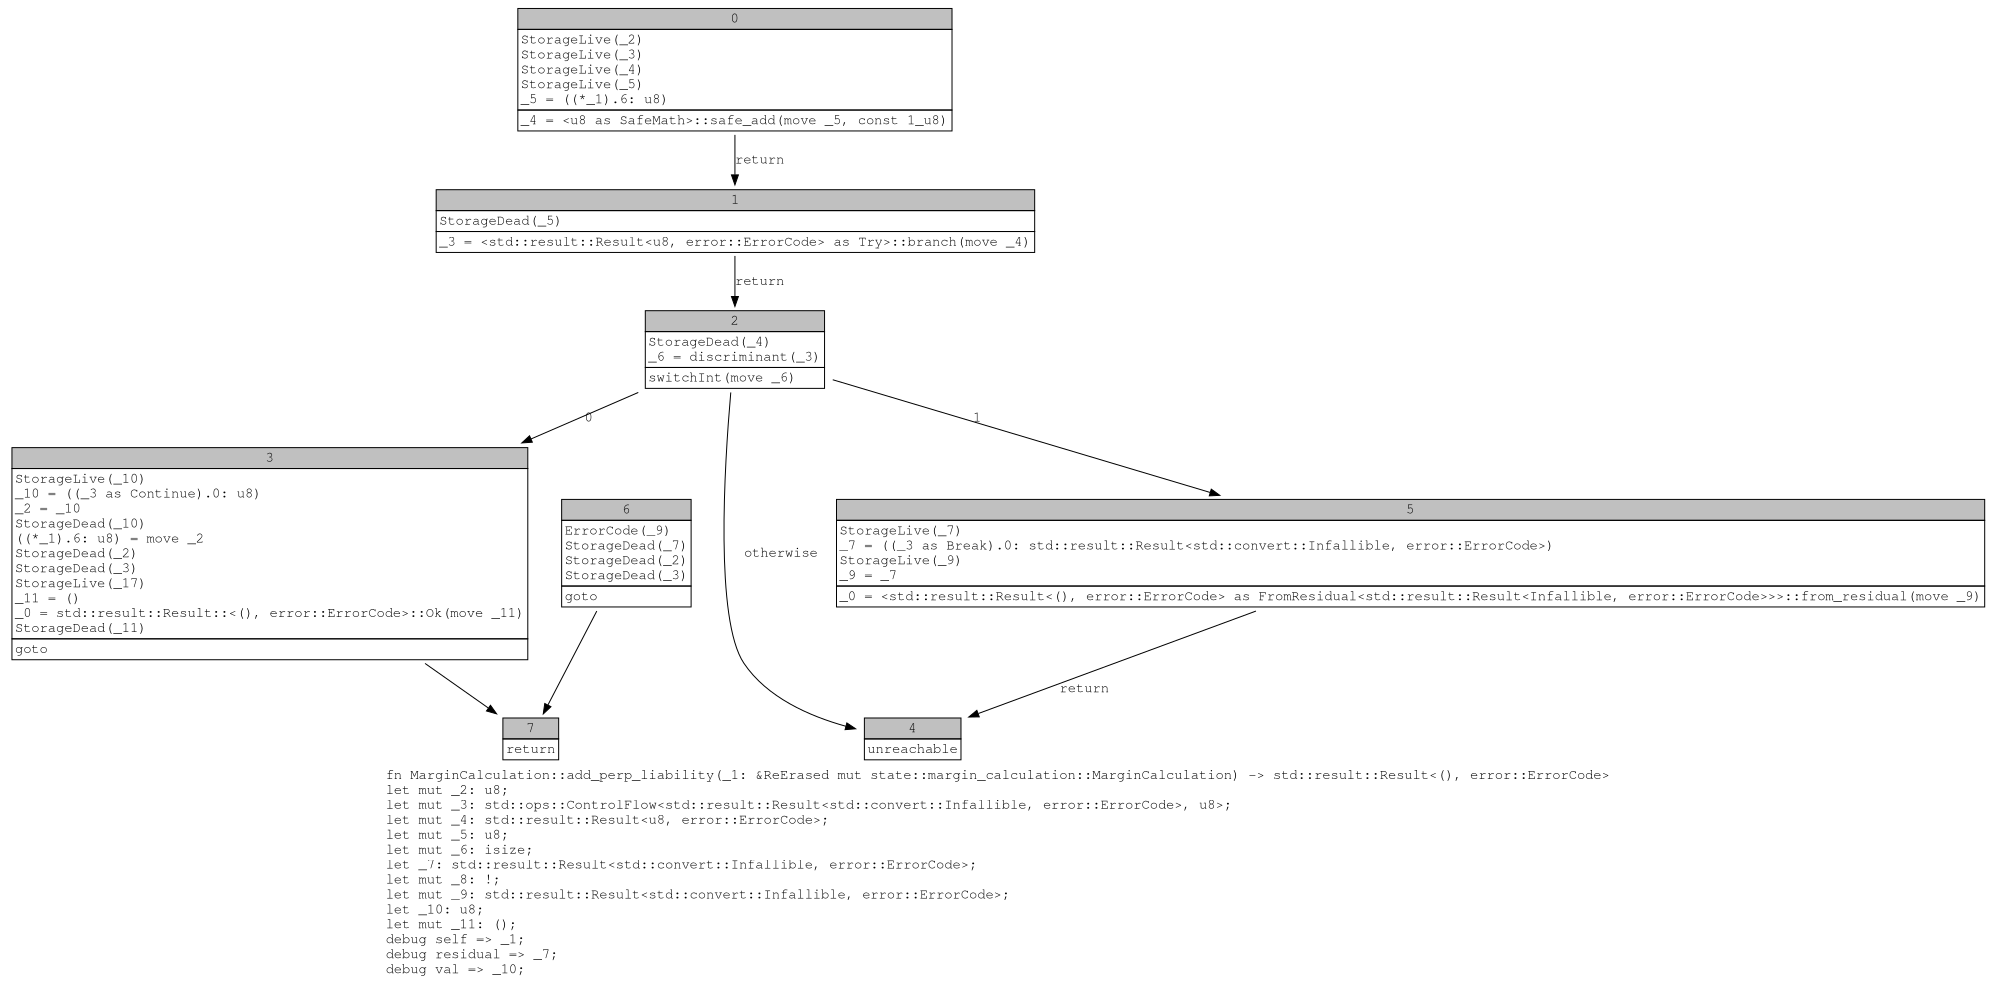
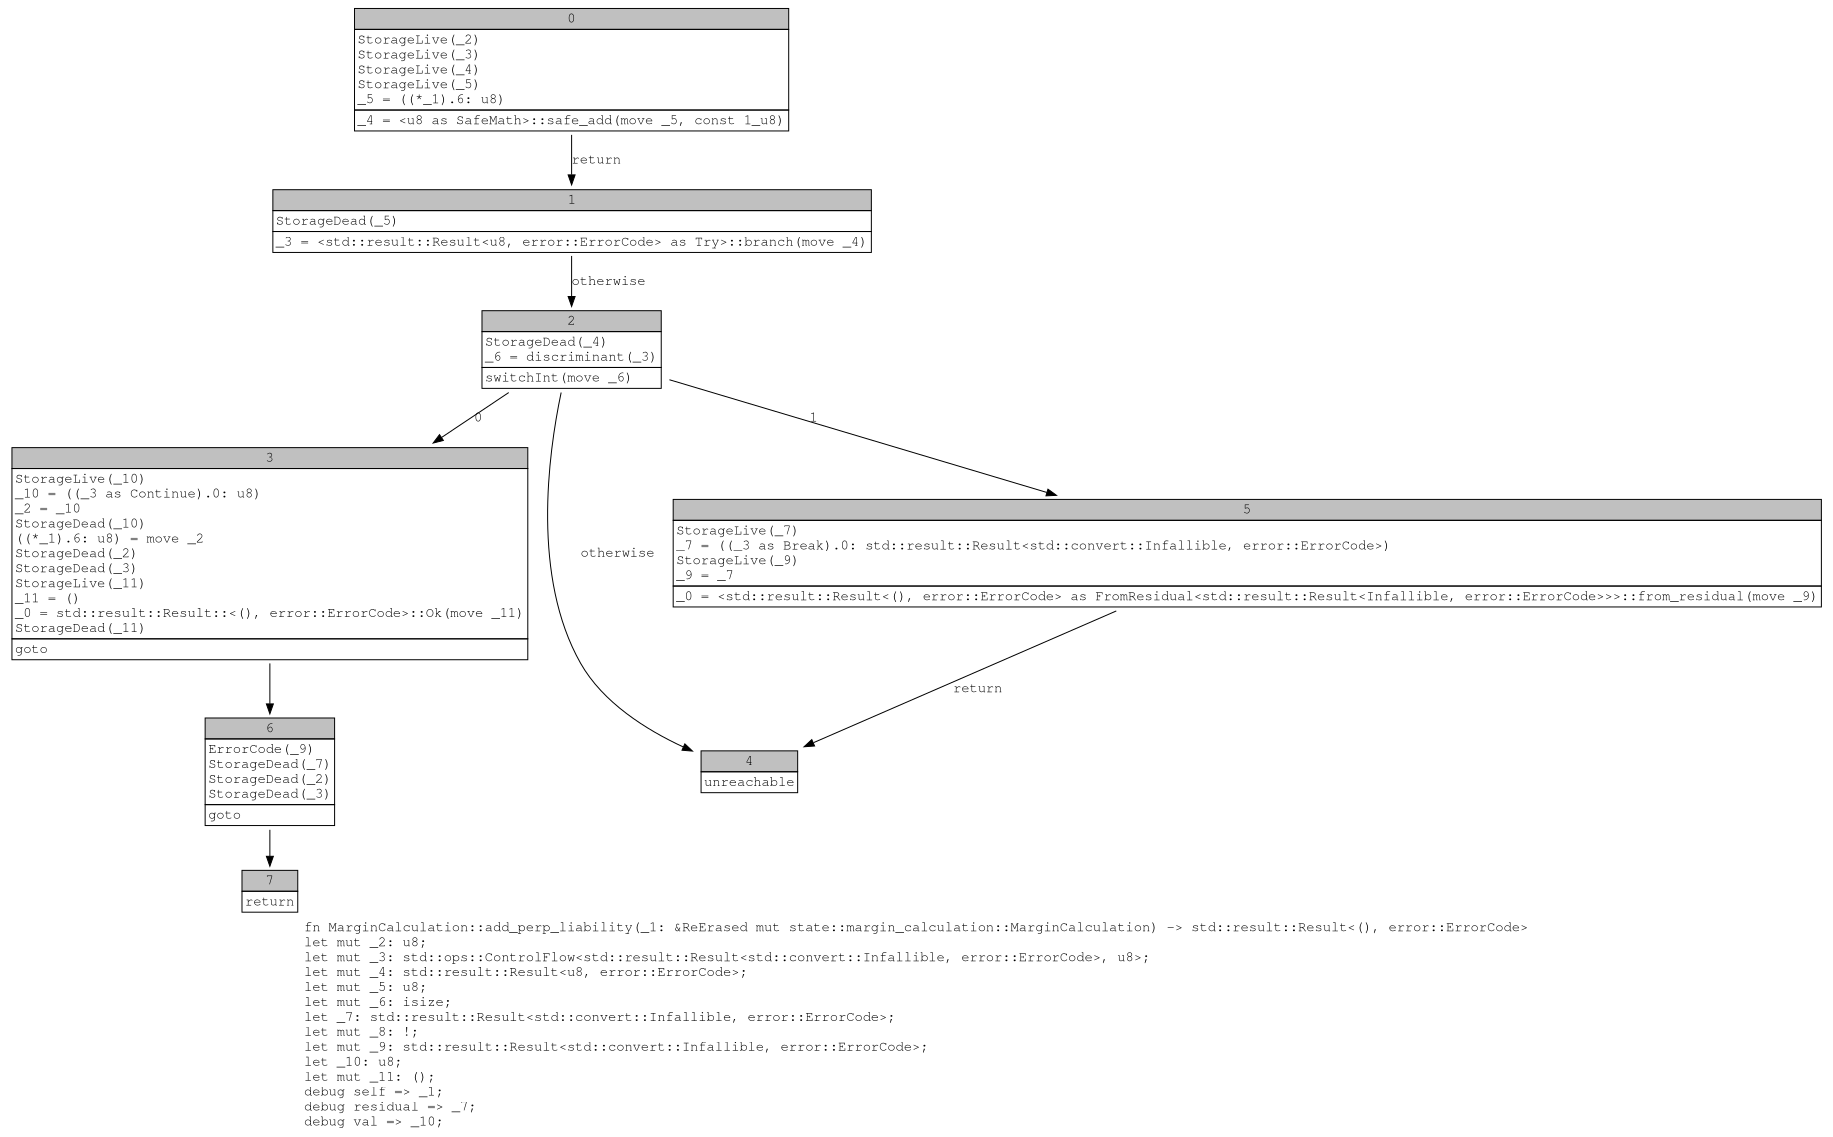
(760, 281) -> (609, 281)
(81, 583) -> (81, 583)
(457, 686) -> (270, 684)
